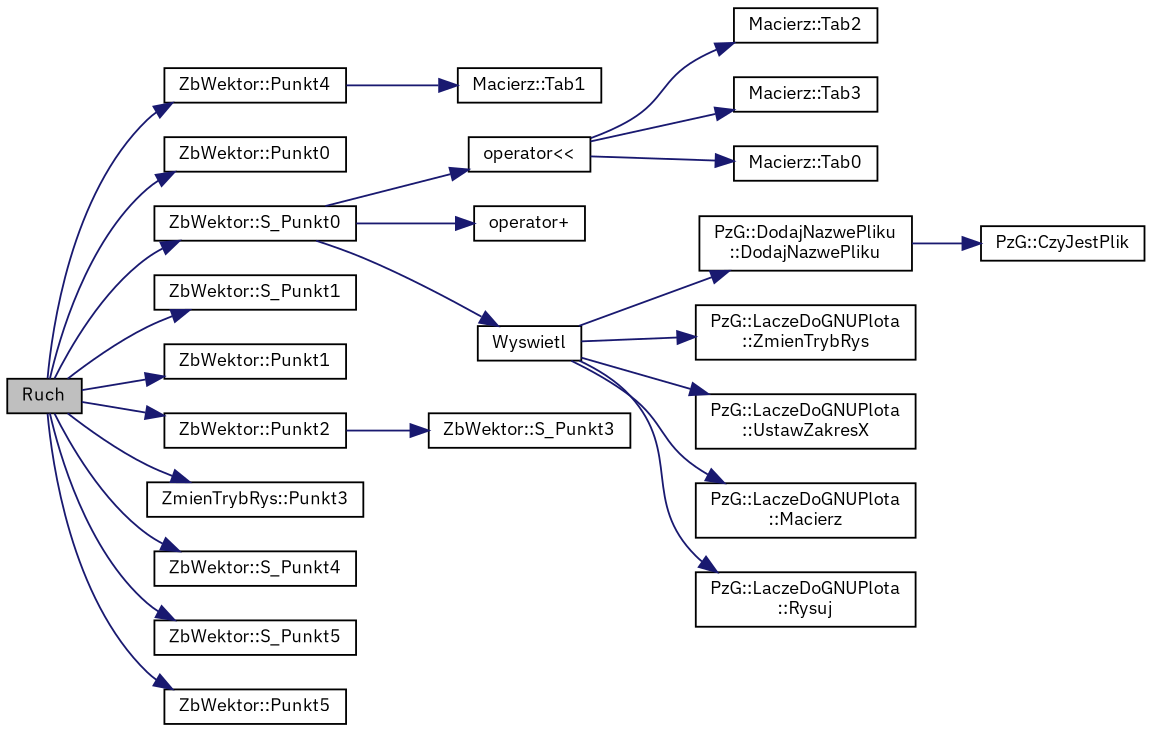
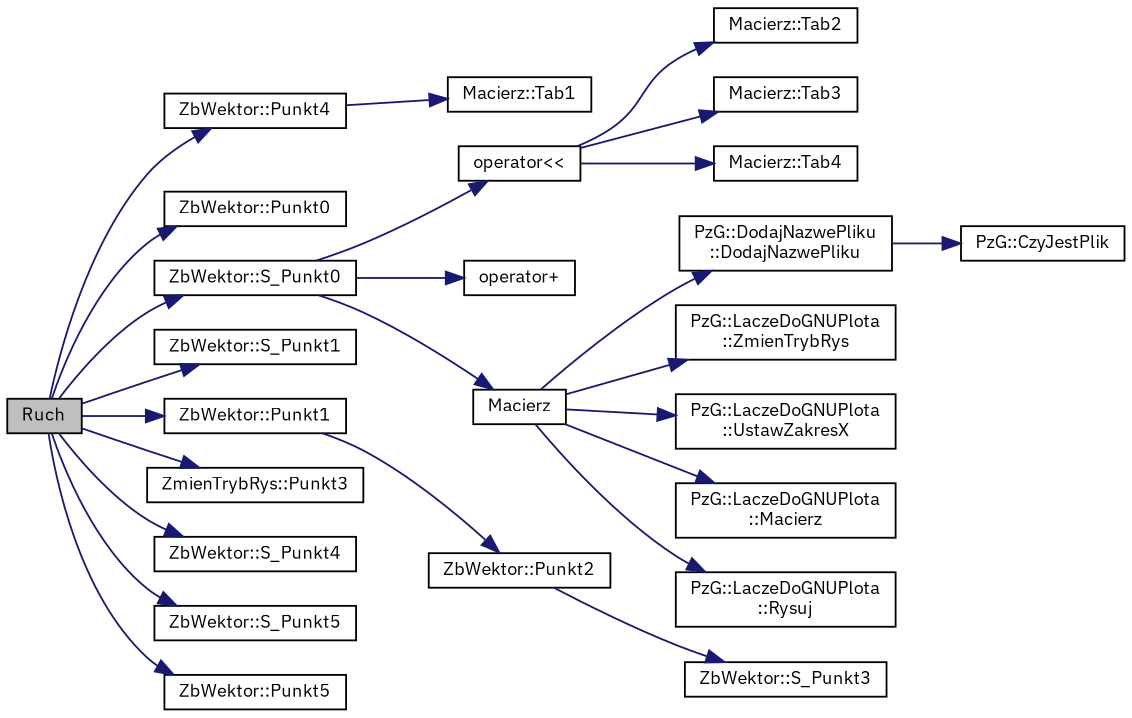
(806, 164) -> (786, 164)
(530, 343) -> (520, 407)
(114, 407) -> (409, 479)
